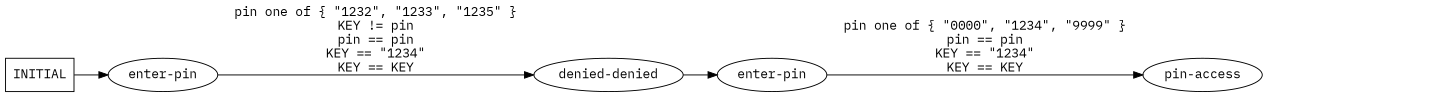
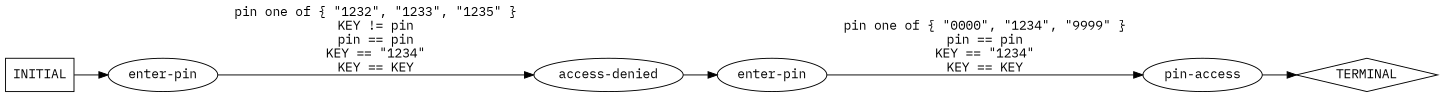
(609, 75) -> (609, 75)
none -> (1367, 75)
